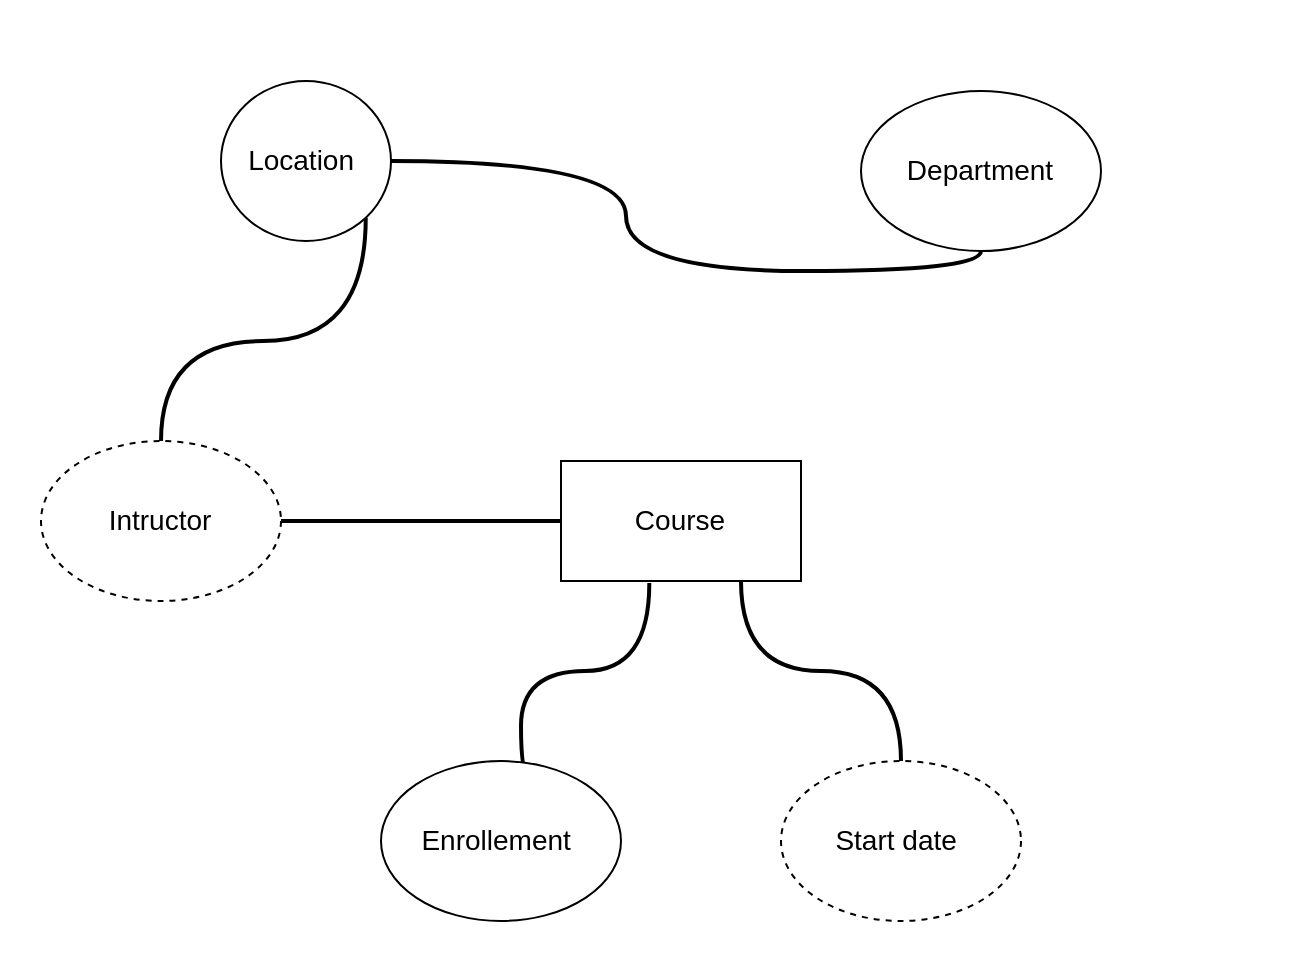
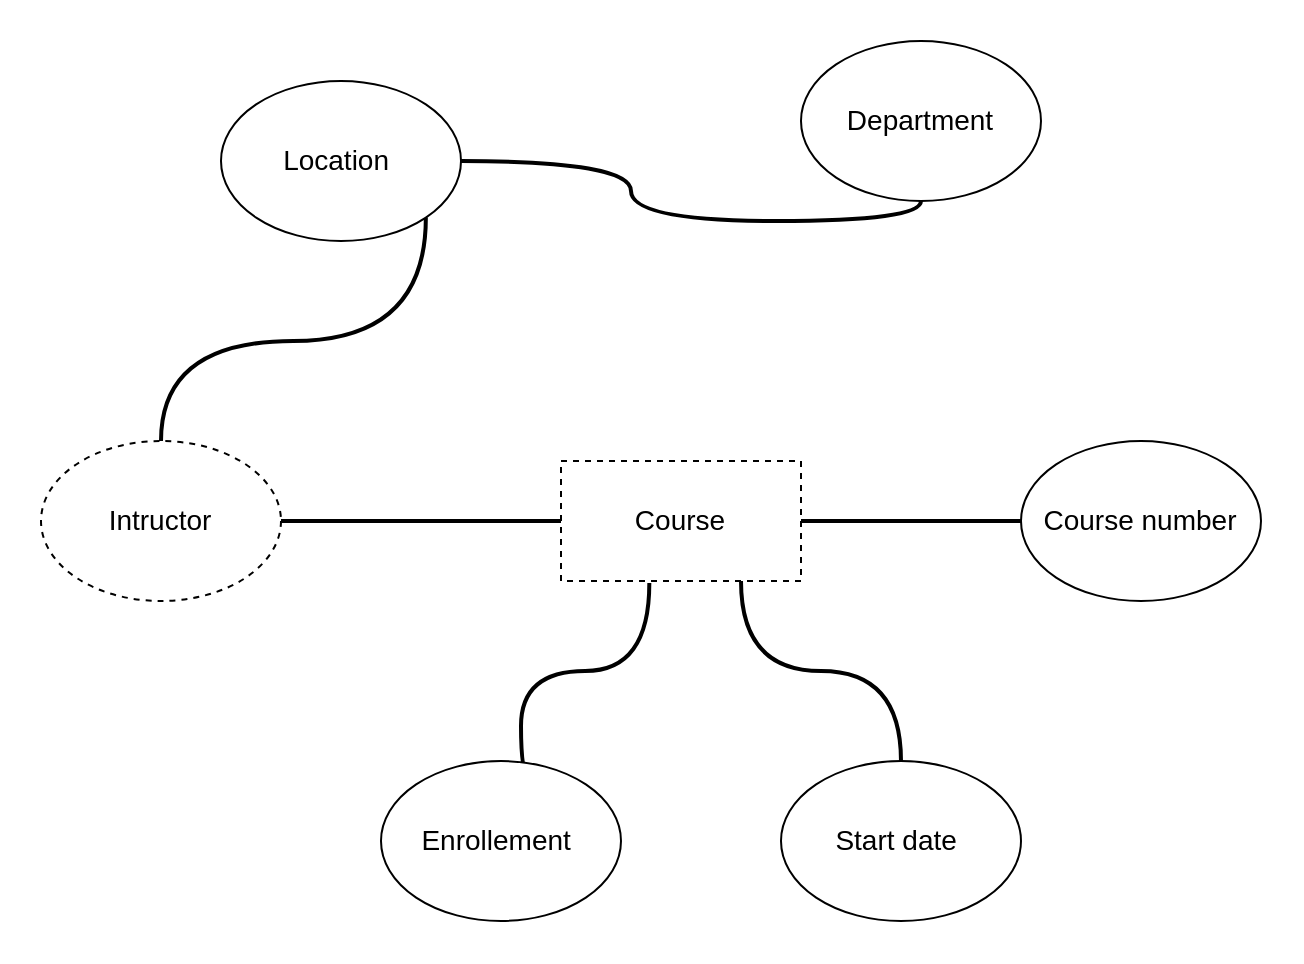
(306, 161) -> (341, 161)
(981, 171) -> (921, 121)
(681, 521) -> (681, 521)
none -> (910, 521)
none -> (1141, 521)
(901, 841) -> (901, 841)
